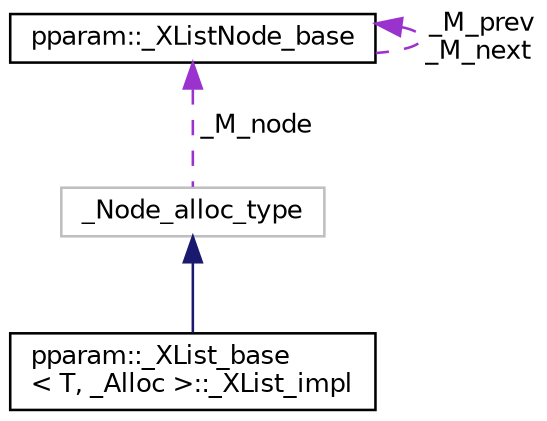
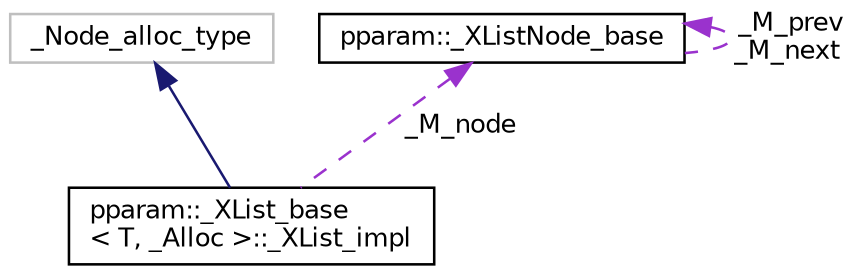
(193, 138) -> (375, 133)
